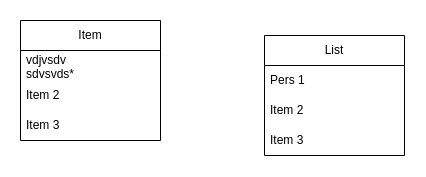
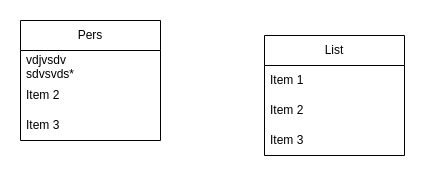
(91, 36) -> (91, 36)
(289, 81) -> (289, 81)
